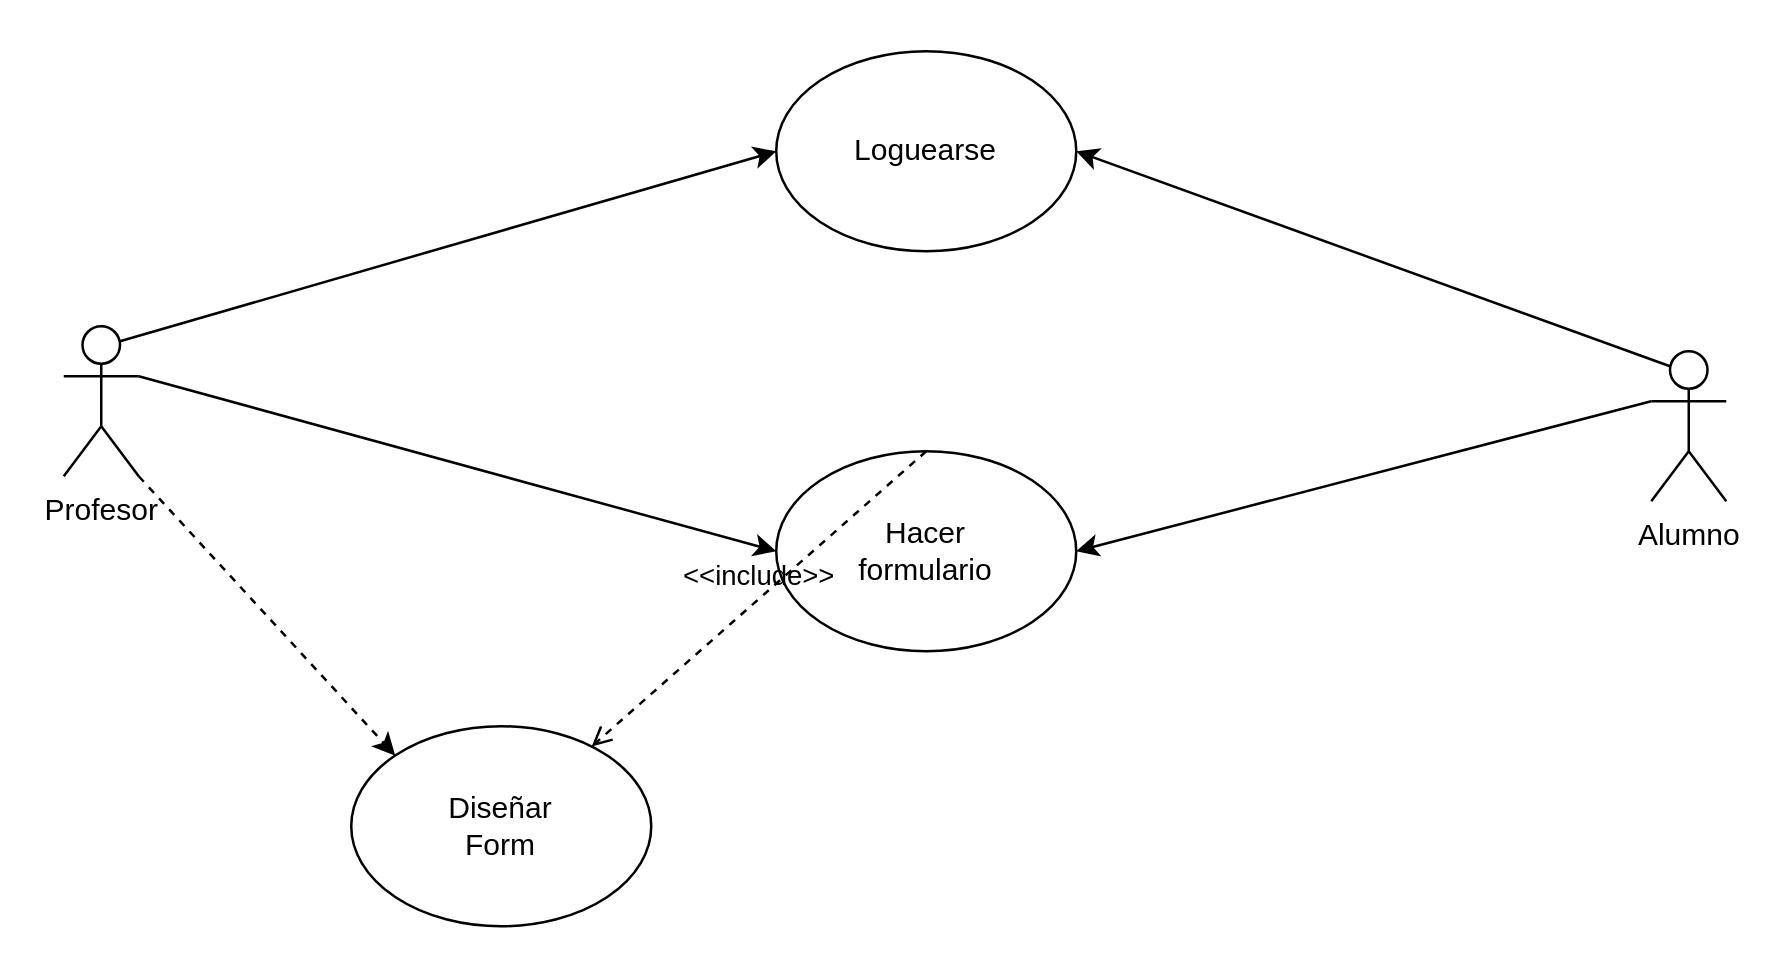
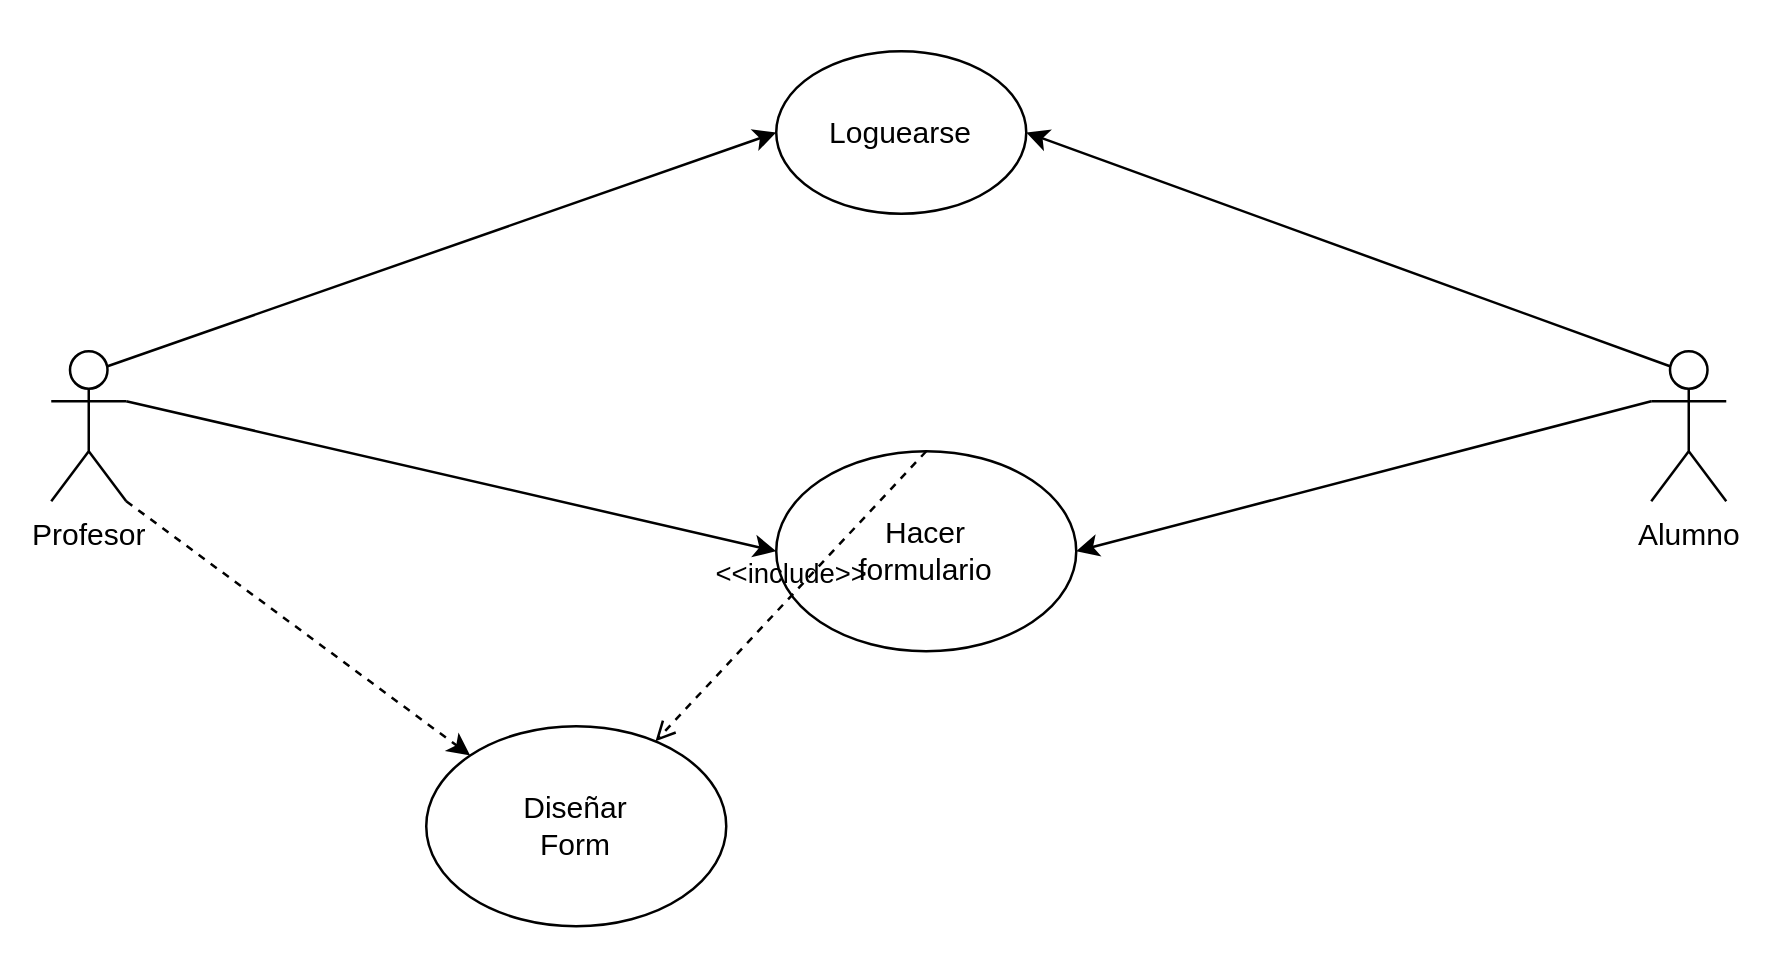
(926, 151) -> (901, 133)
(101, 401) -> (89, 426)
(501, 826) -> (576, 826)
